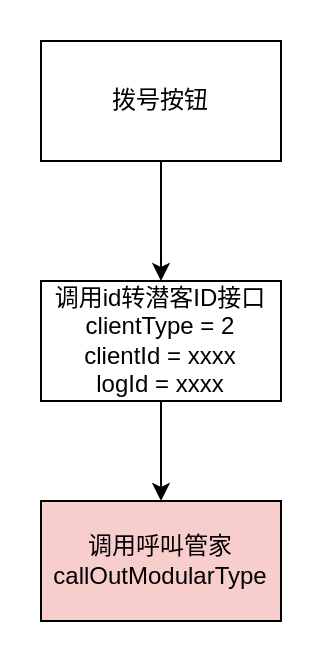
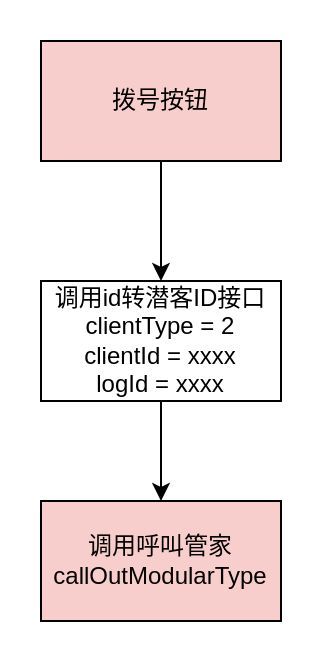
(161, 101) -> (161, 101)
